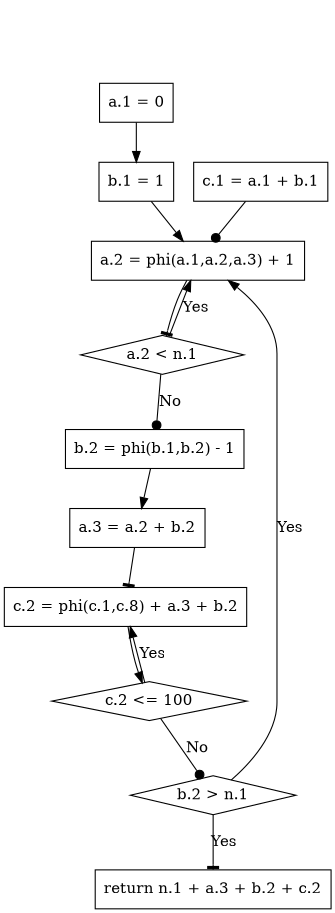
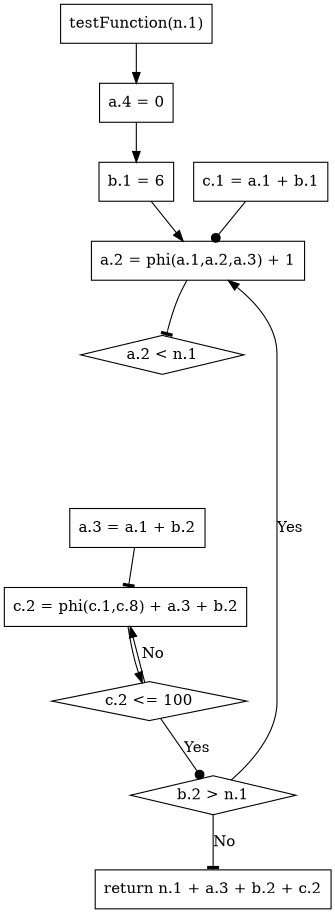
none -> (136, 24)
(136, 103) -> (136, 103)
(136, 182) -> (136, 182)
(178, 314) -> none
(155, 449) -> none
(137, 528) -> (137, 528)
(153, 654) -> (153, 654)
(197, 748) -> (197, 748)
(225, 842) -> (225, 842)
